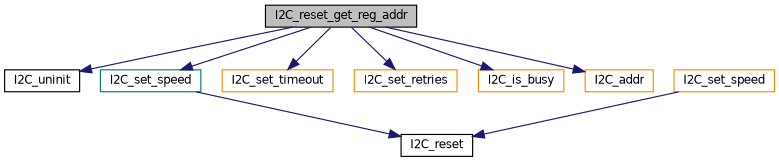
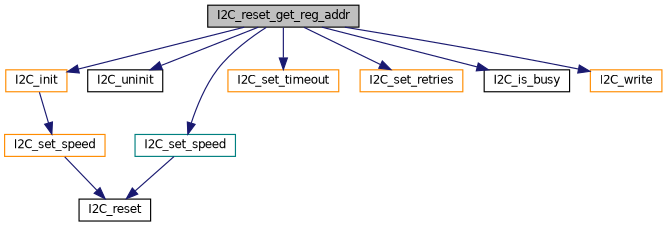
none -> (36, 81)
(521, 81) -> (527, 81)
(619, 81) -> (626, 81)
